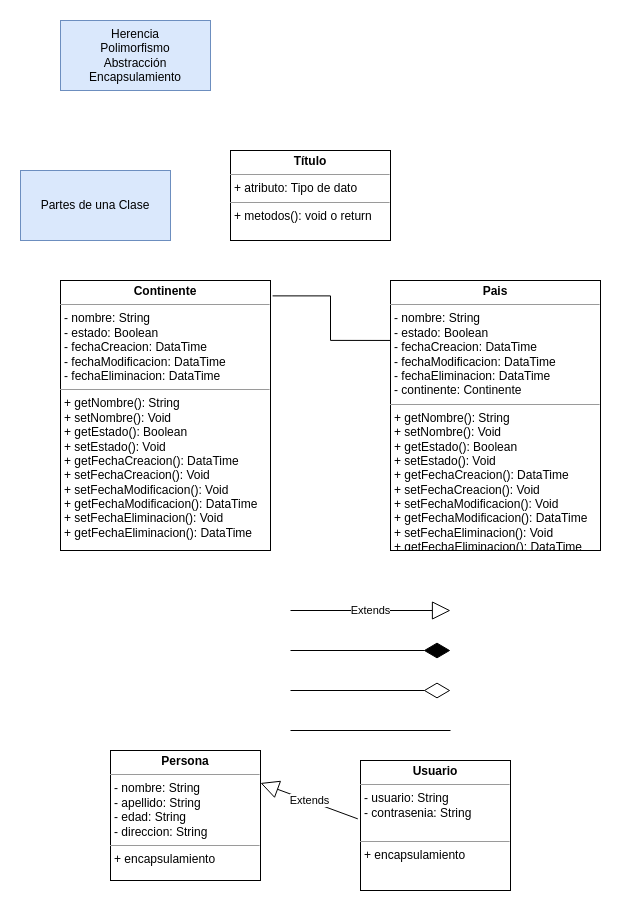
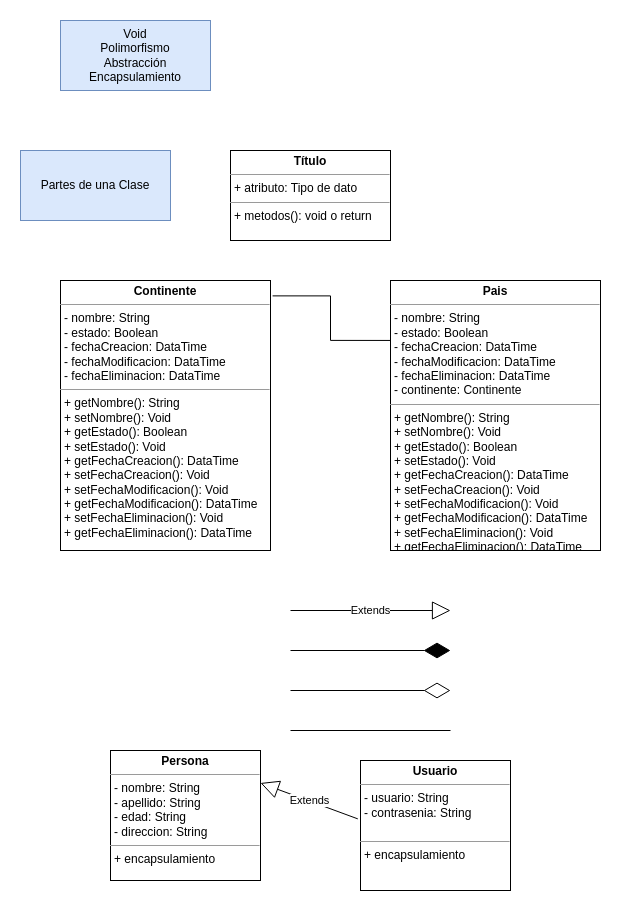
(136, 56) -> (136, 56)
(96, 206) -> (96, 186)
